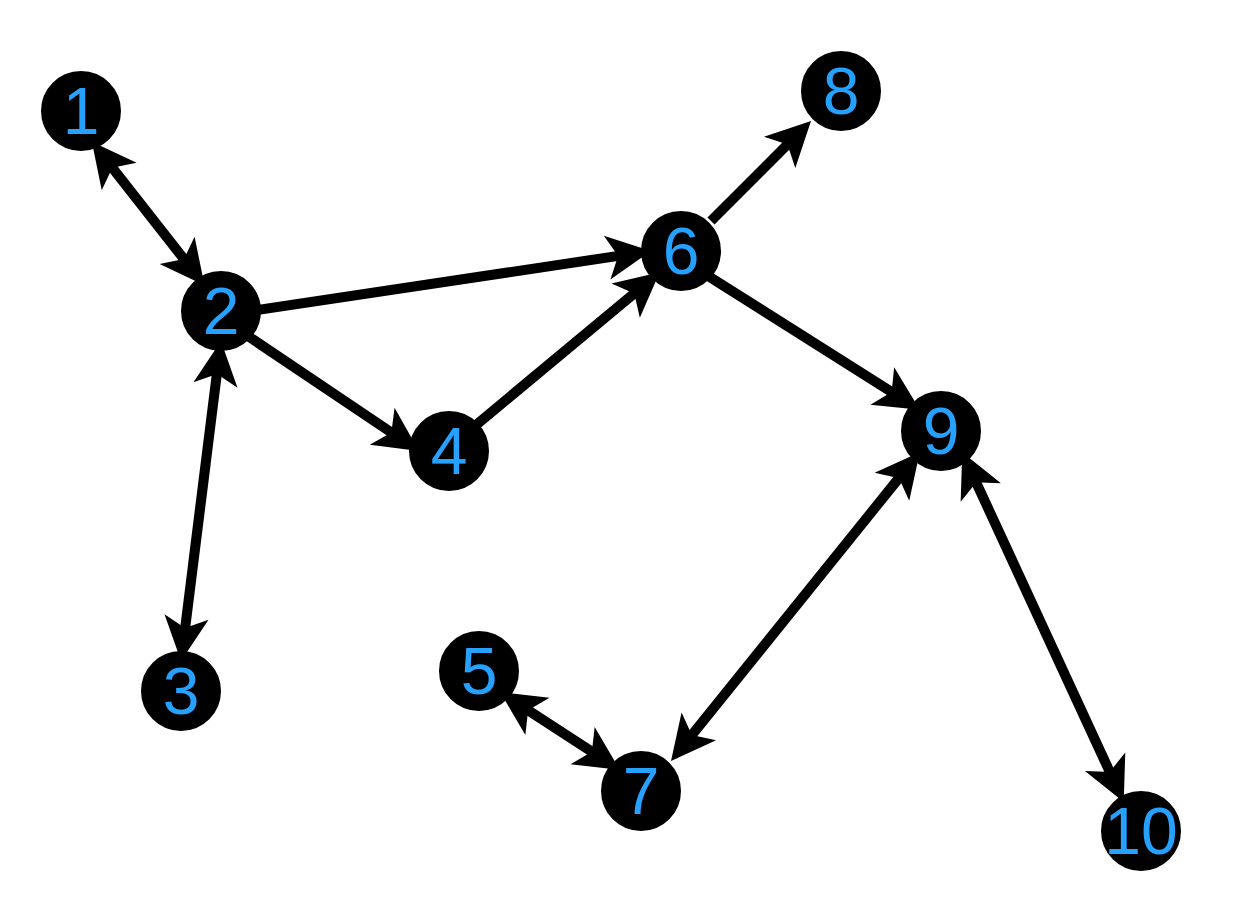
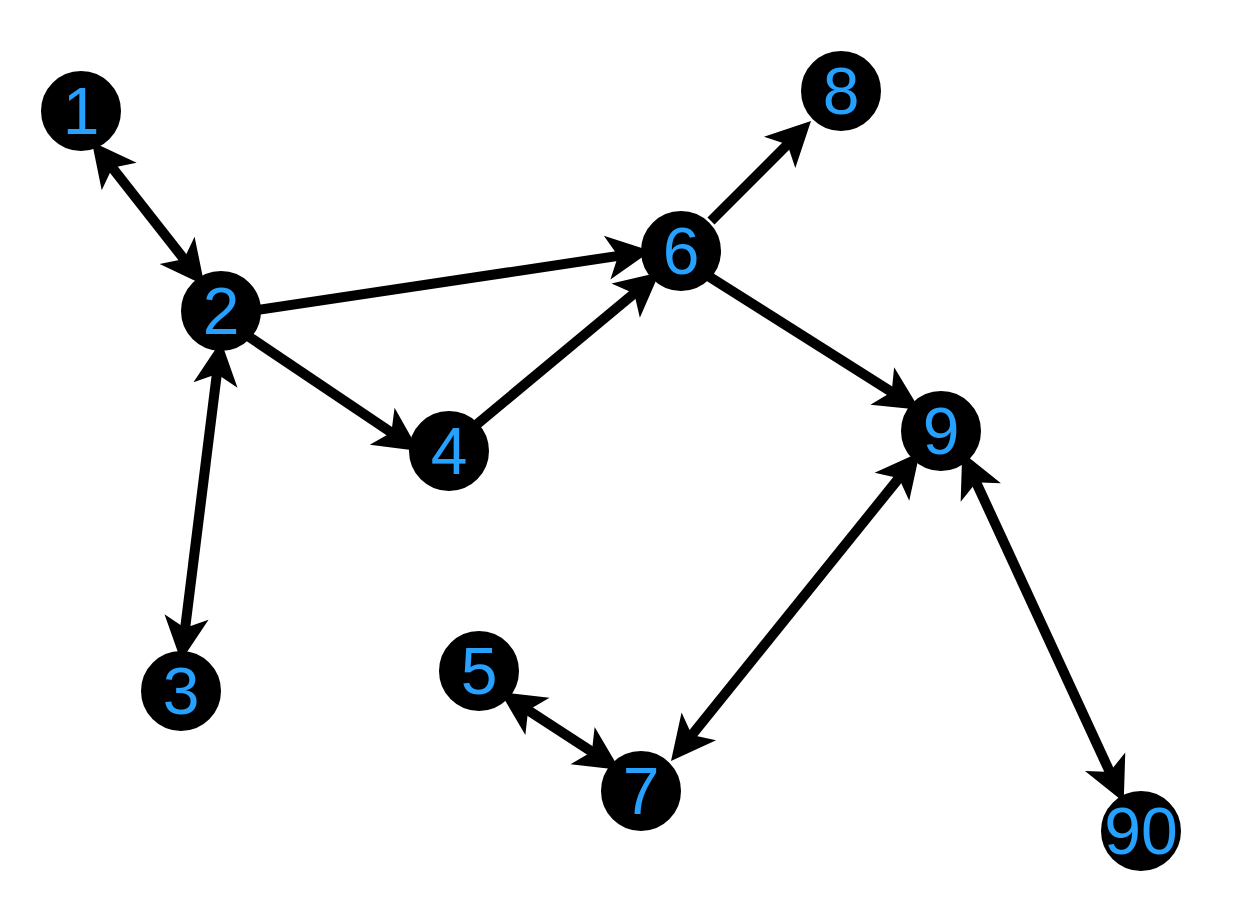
(1142, 831) -> (1142, 831)
